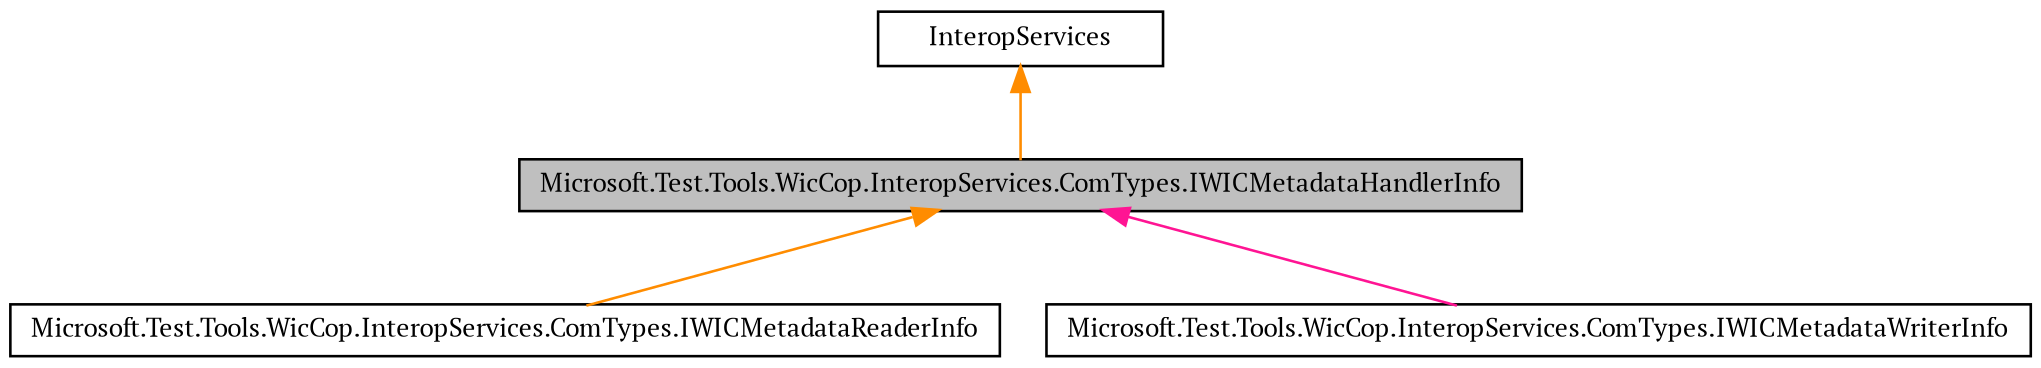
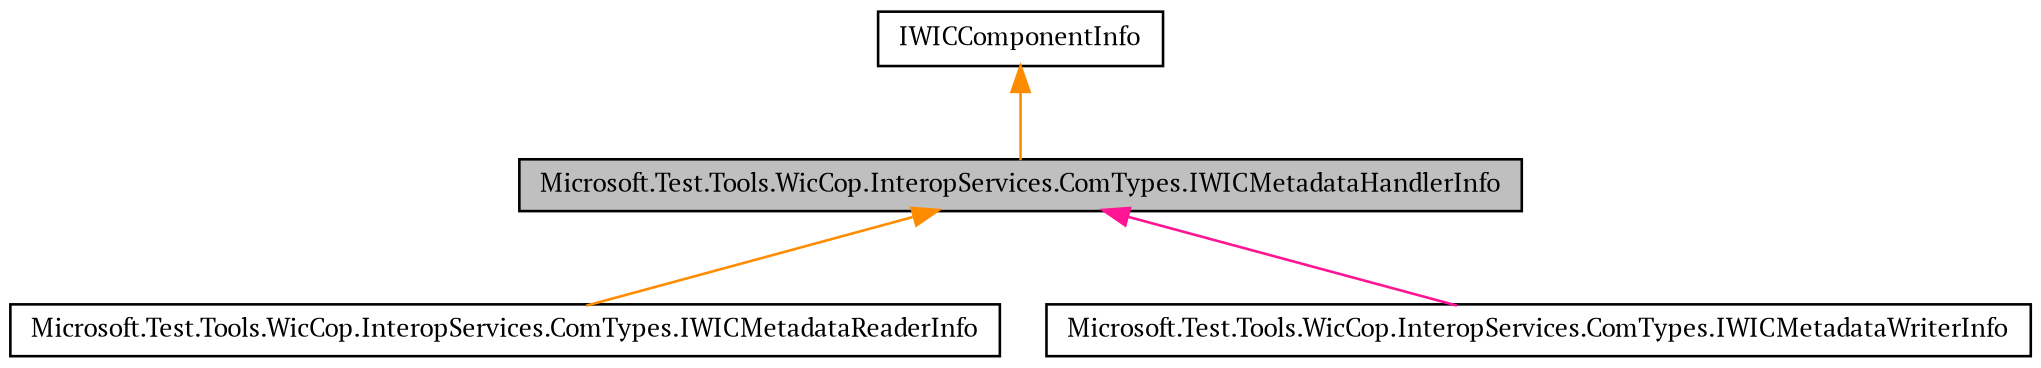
(1021, 39) -> (1021, 39)
